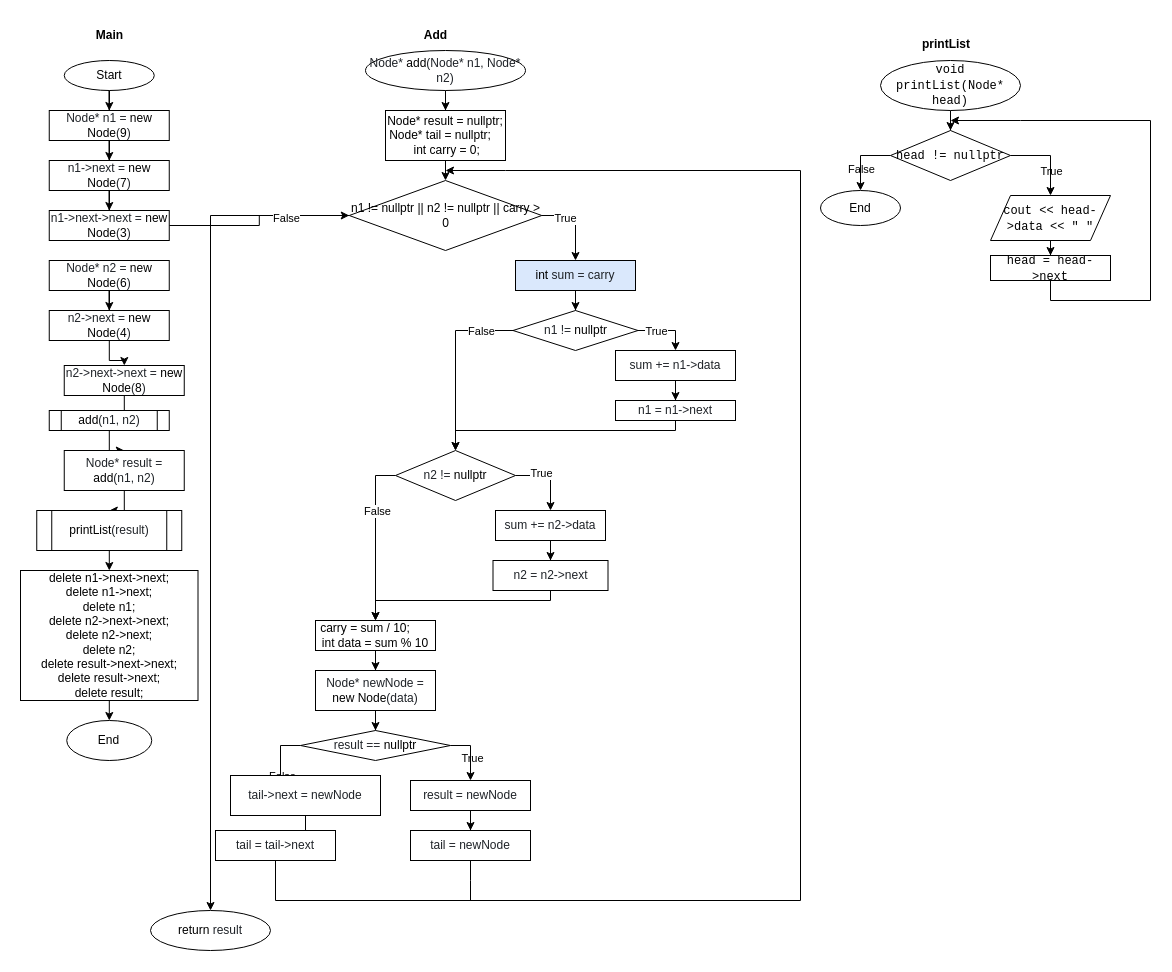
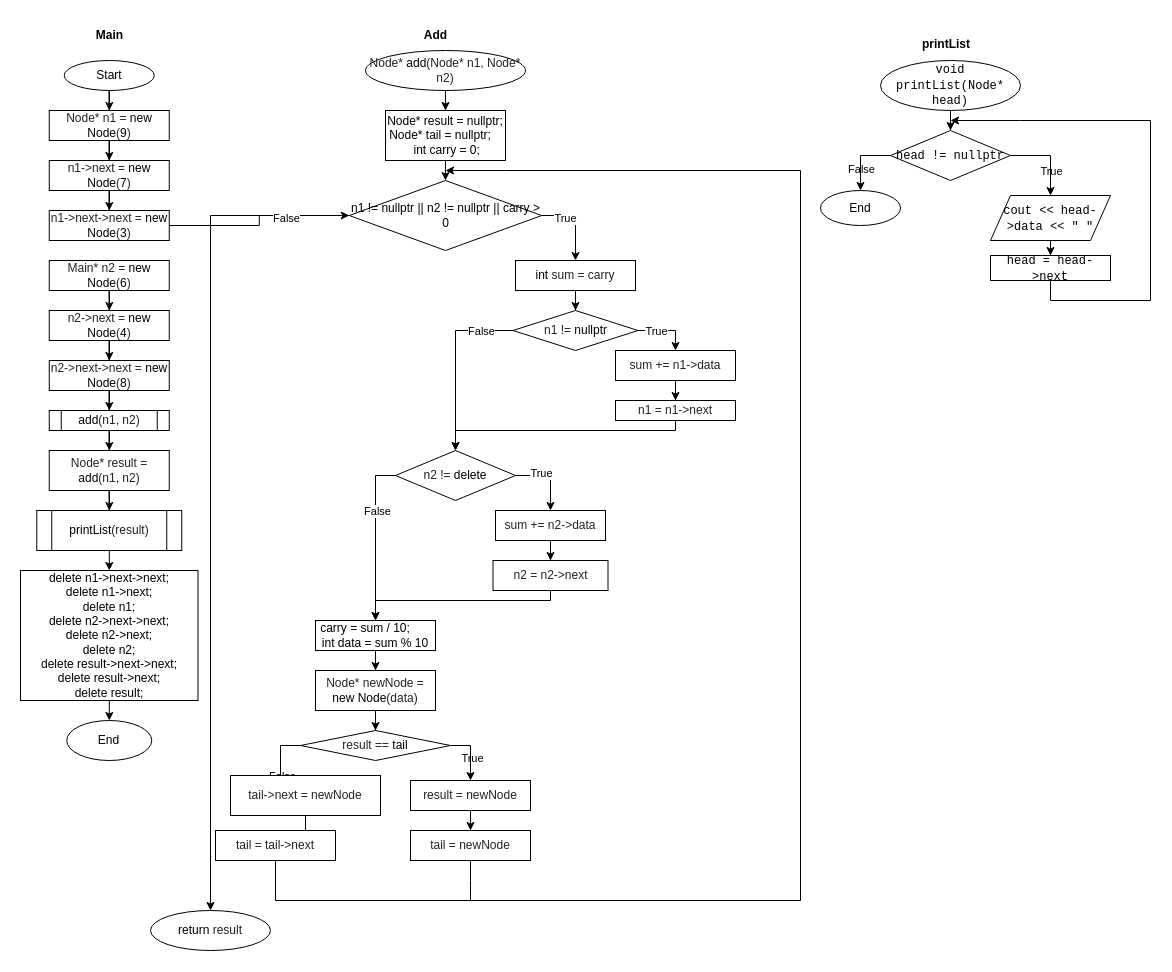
(110, 276) -> (110, 276)
(576, 276) -> (576, 276)
(124, 381) -> (109, 376)
(124, 471) -> (109, 471)
(456, 476) -> (456, 476)
(376, 746) -> (376, 746)
